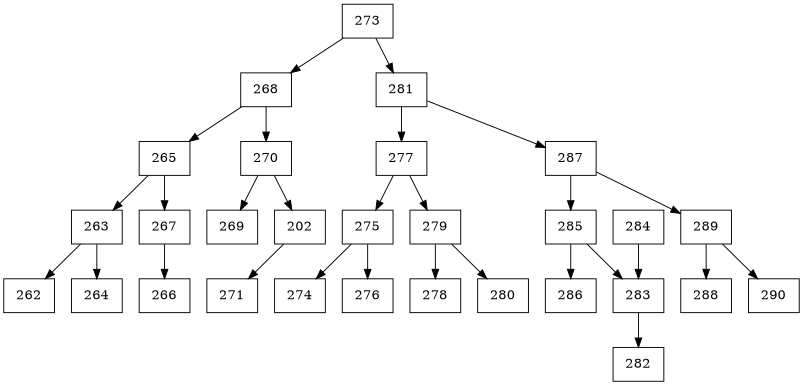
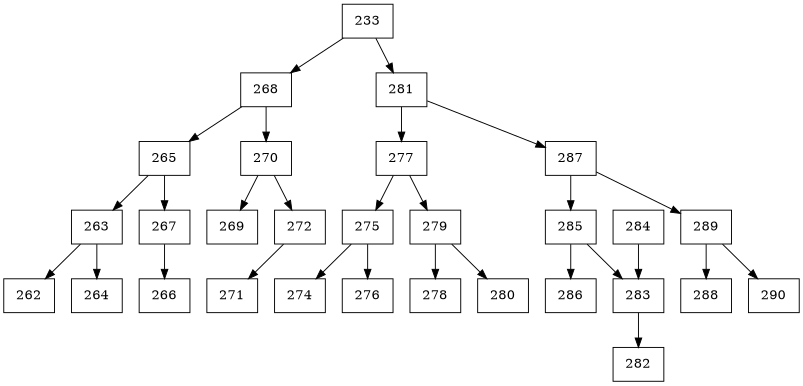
(368, 21) -> (368, 21)
(300, 227) -> (300, 227)
